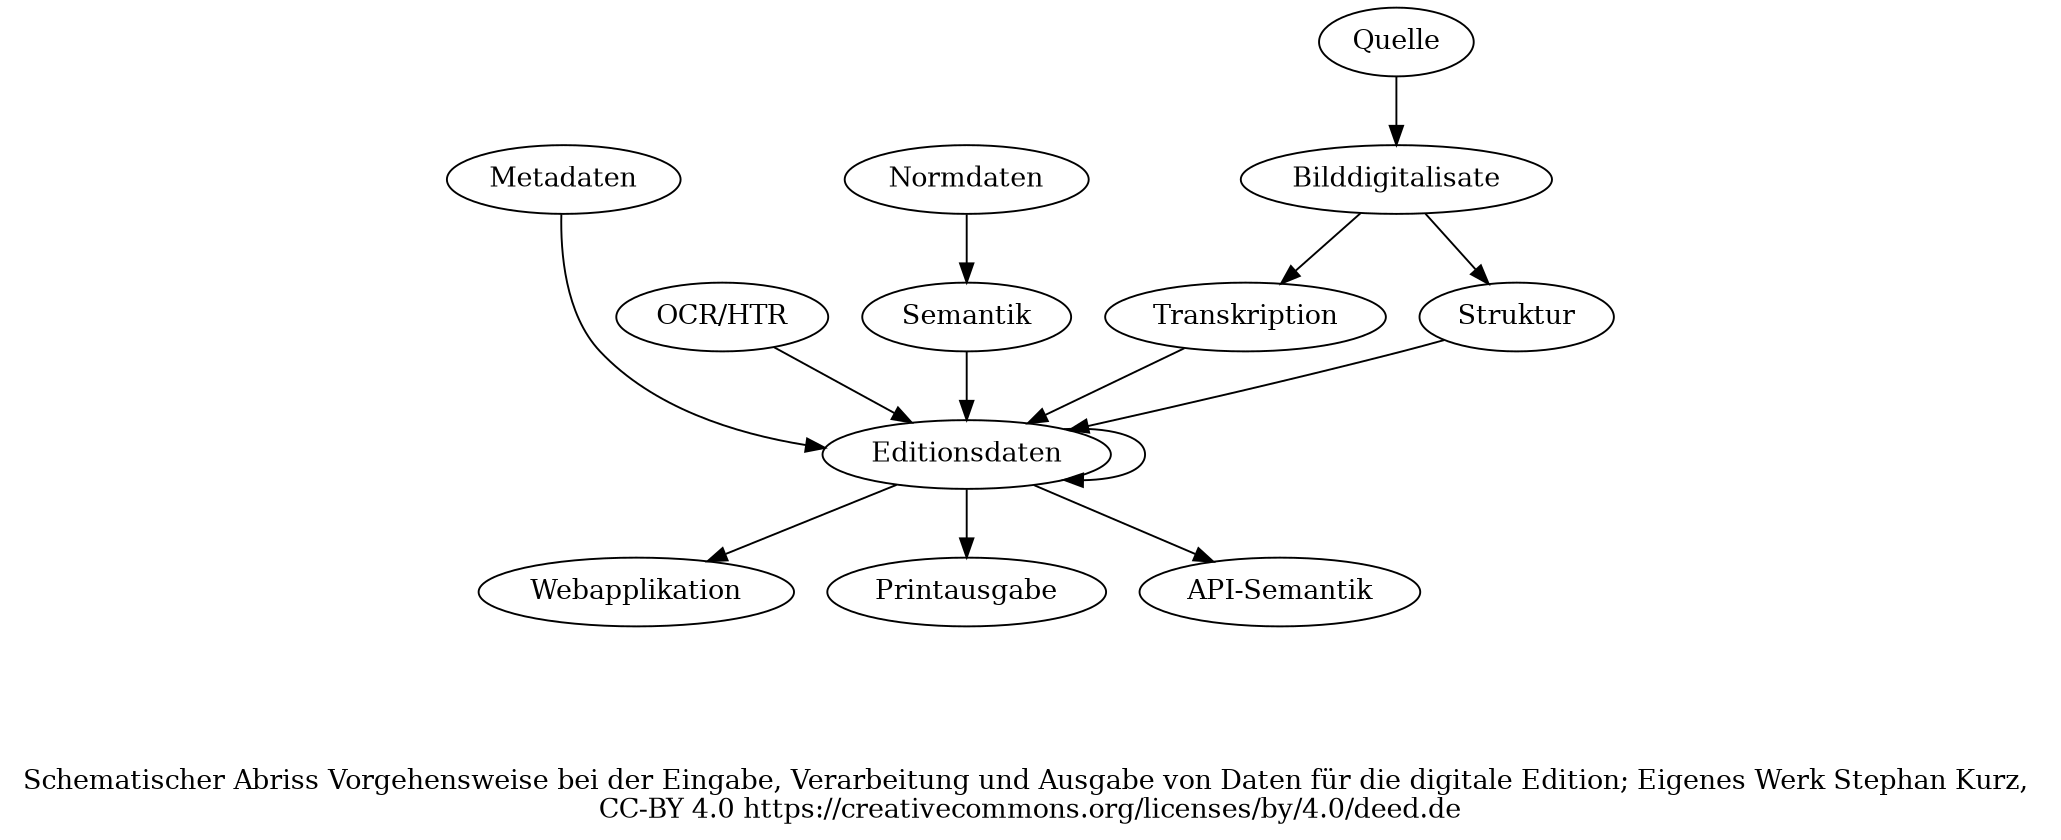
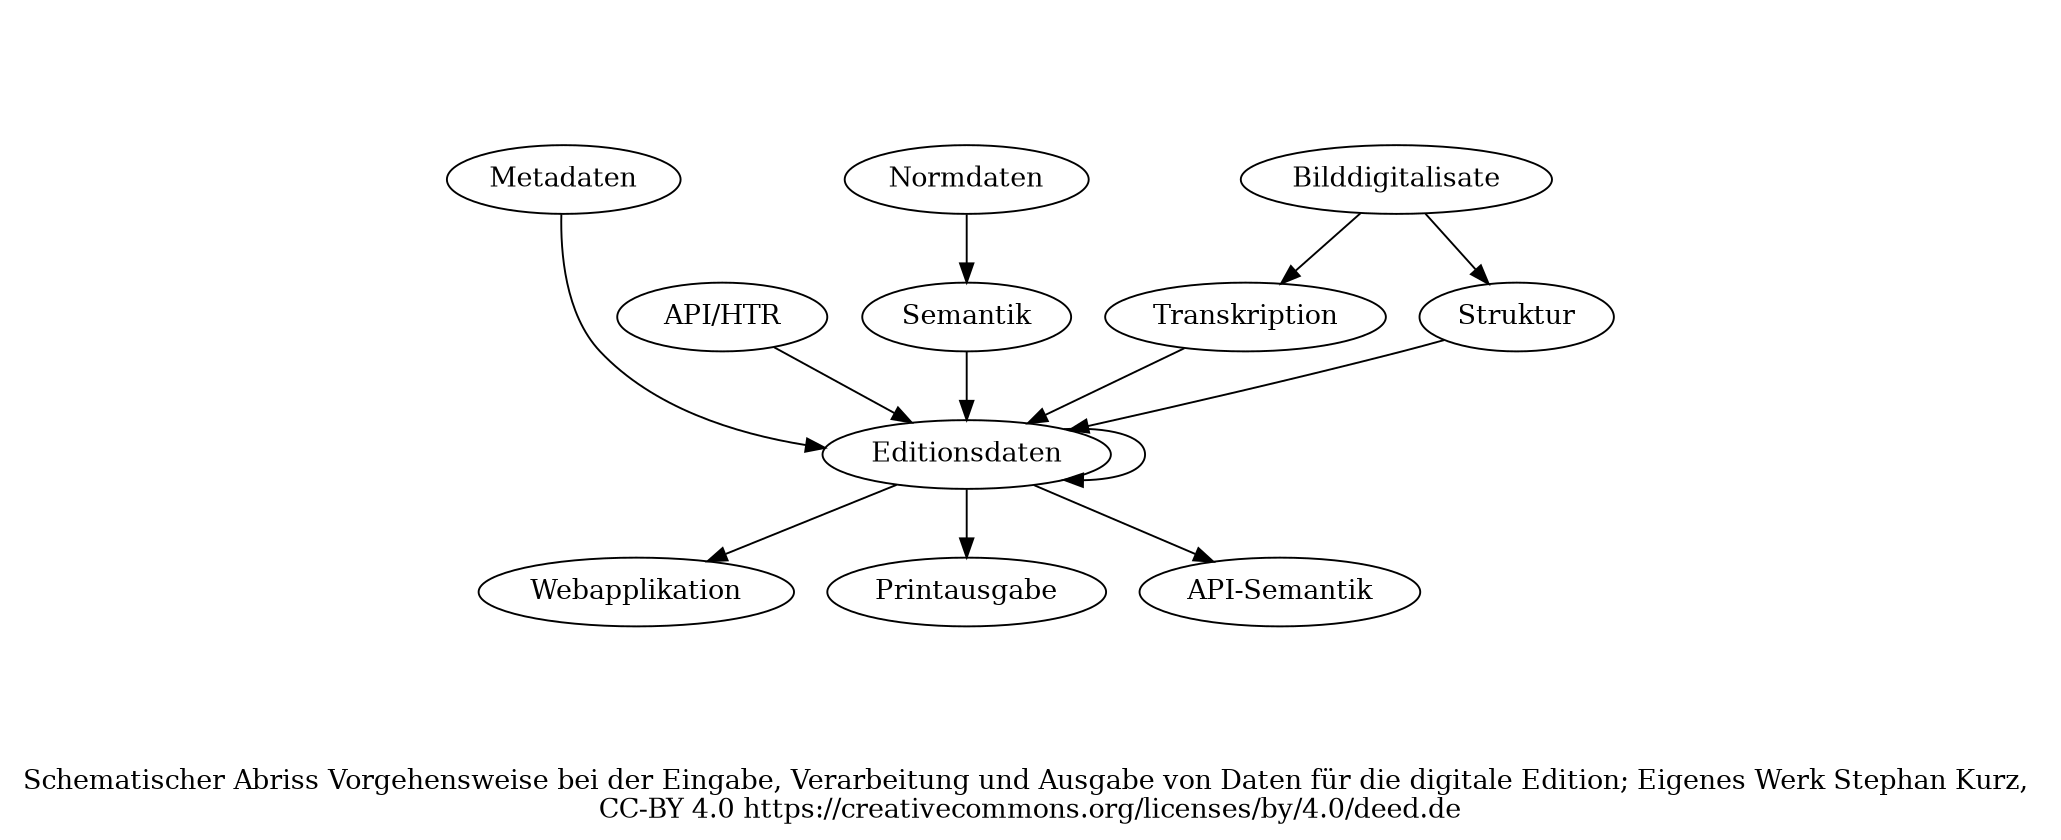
(1396, 42) -> none
(722, 317) -> (722, 317)
